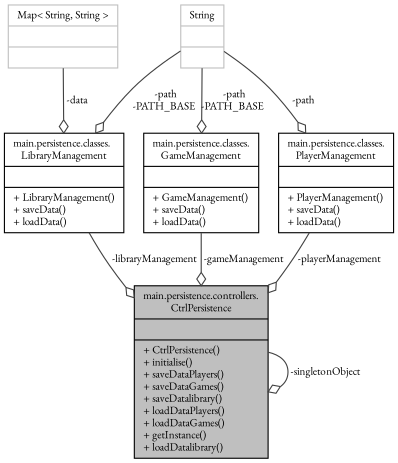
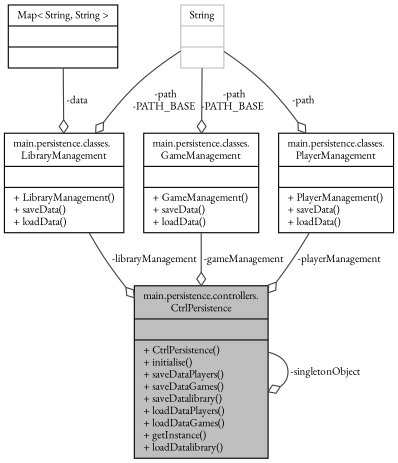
(63, 36) -> (63, 36)
